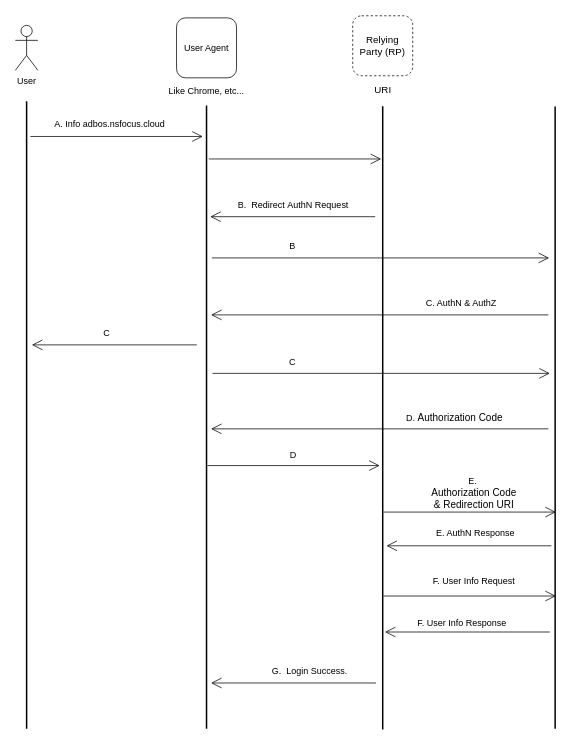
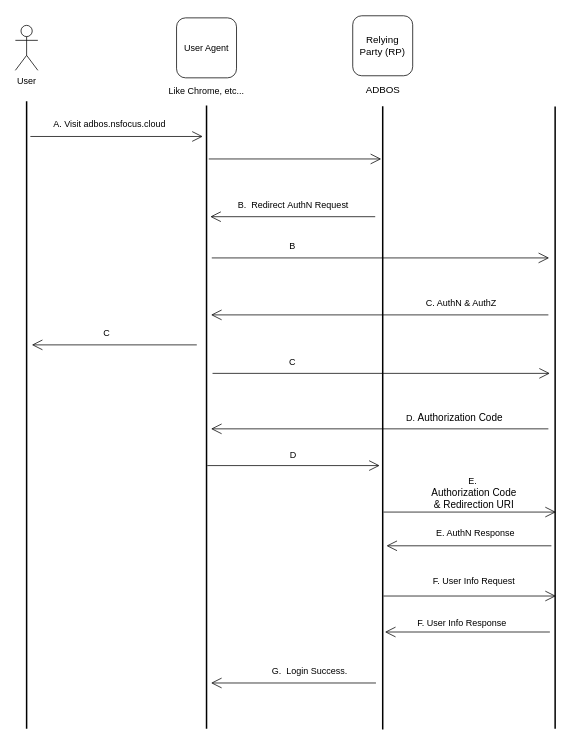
(383, 45) -> (383, 45)
(383, 89) -> (383, 89)
(110, 124) -> (110, 124)
